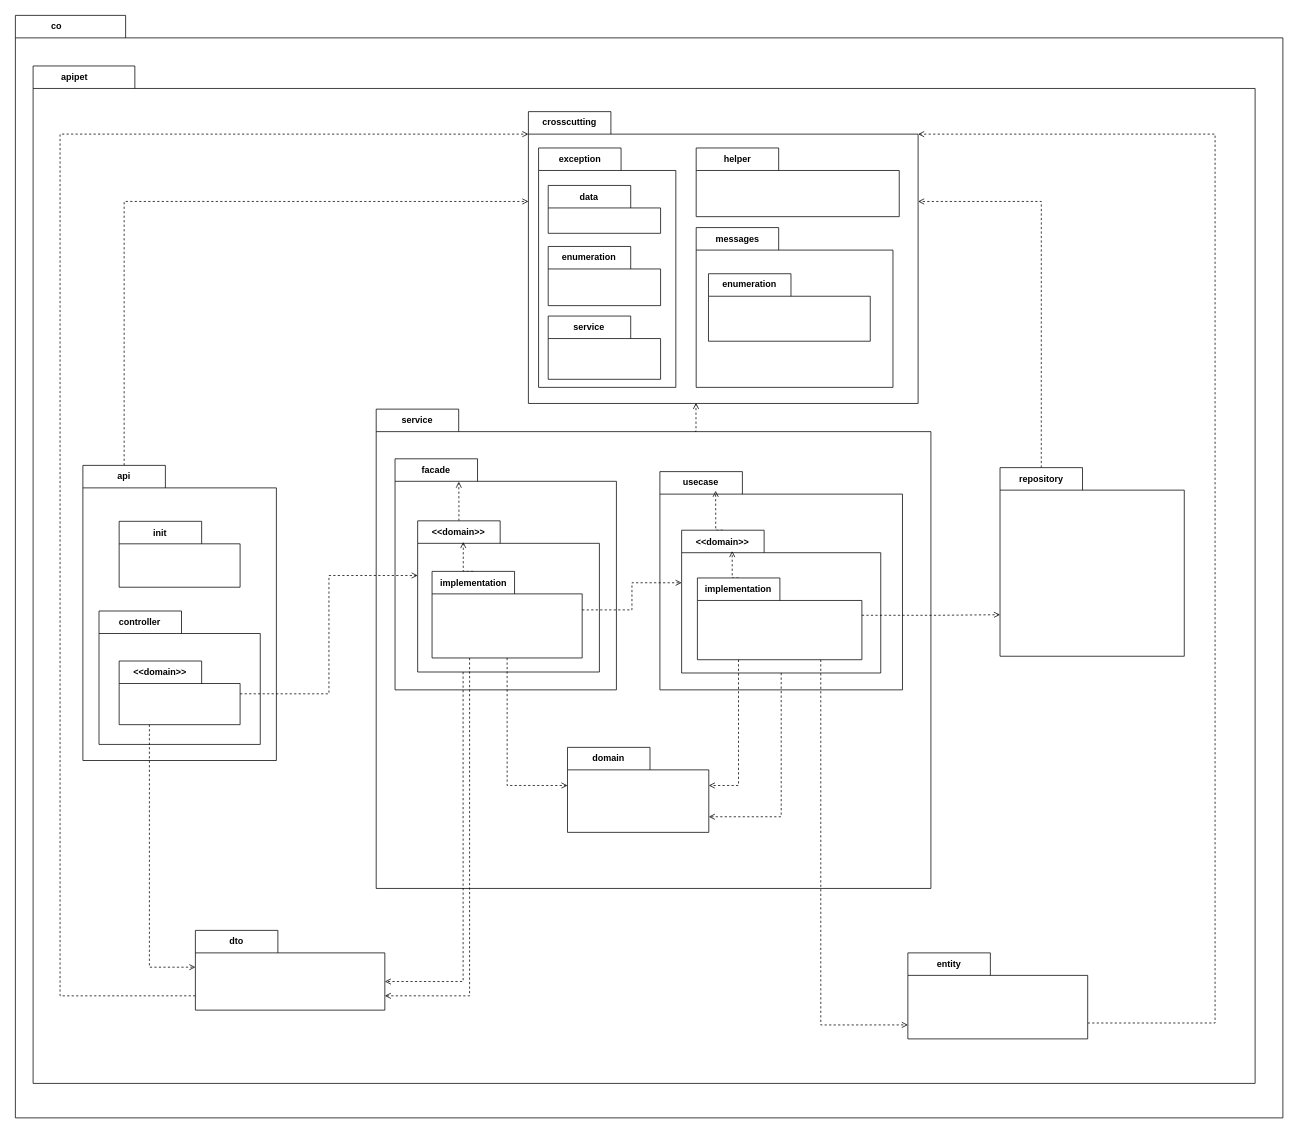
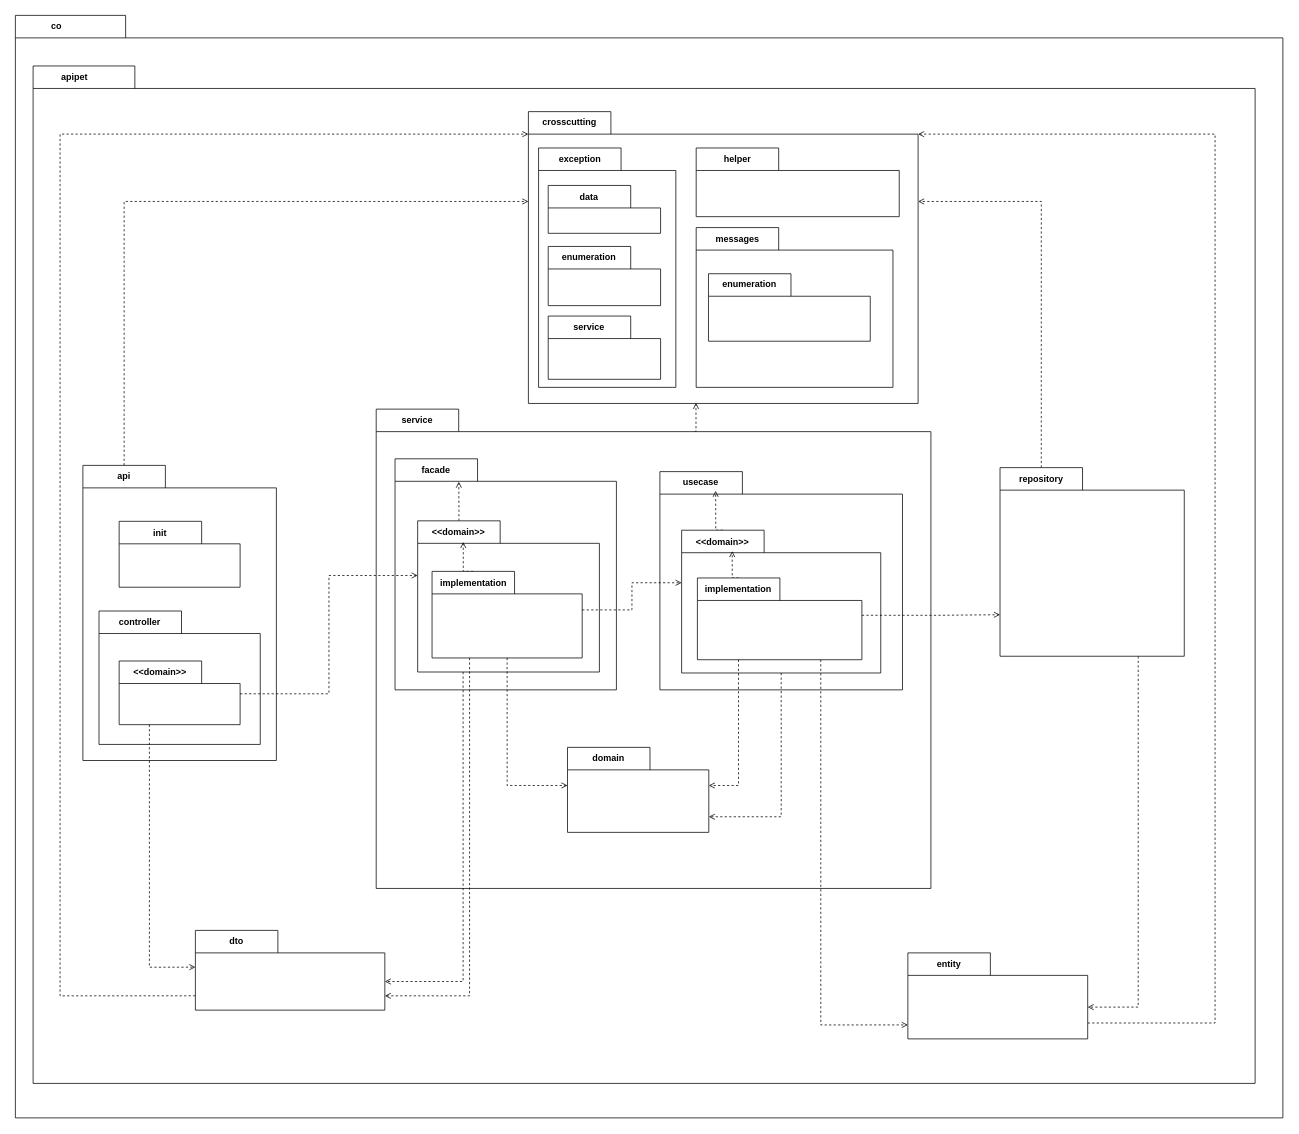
none -> (1138, 856)
